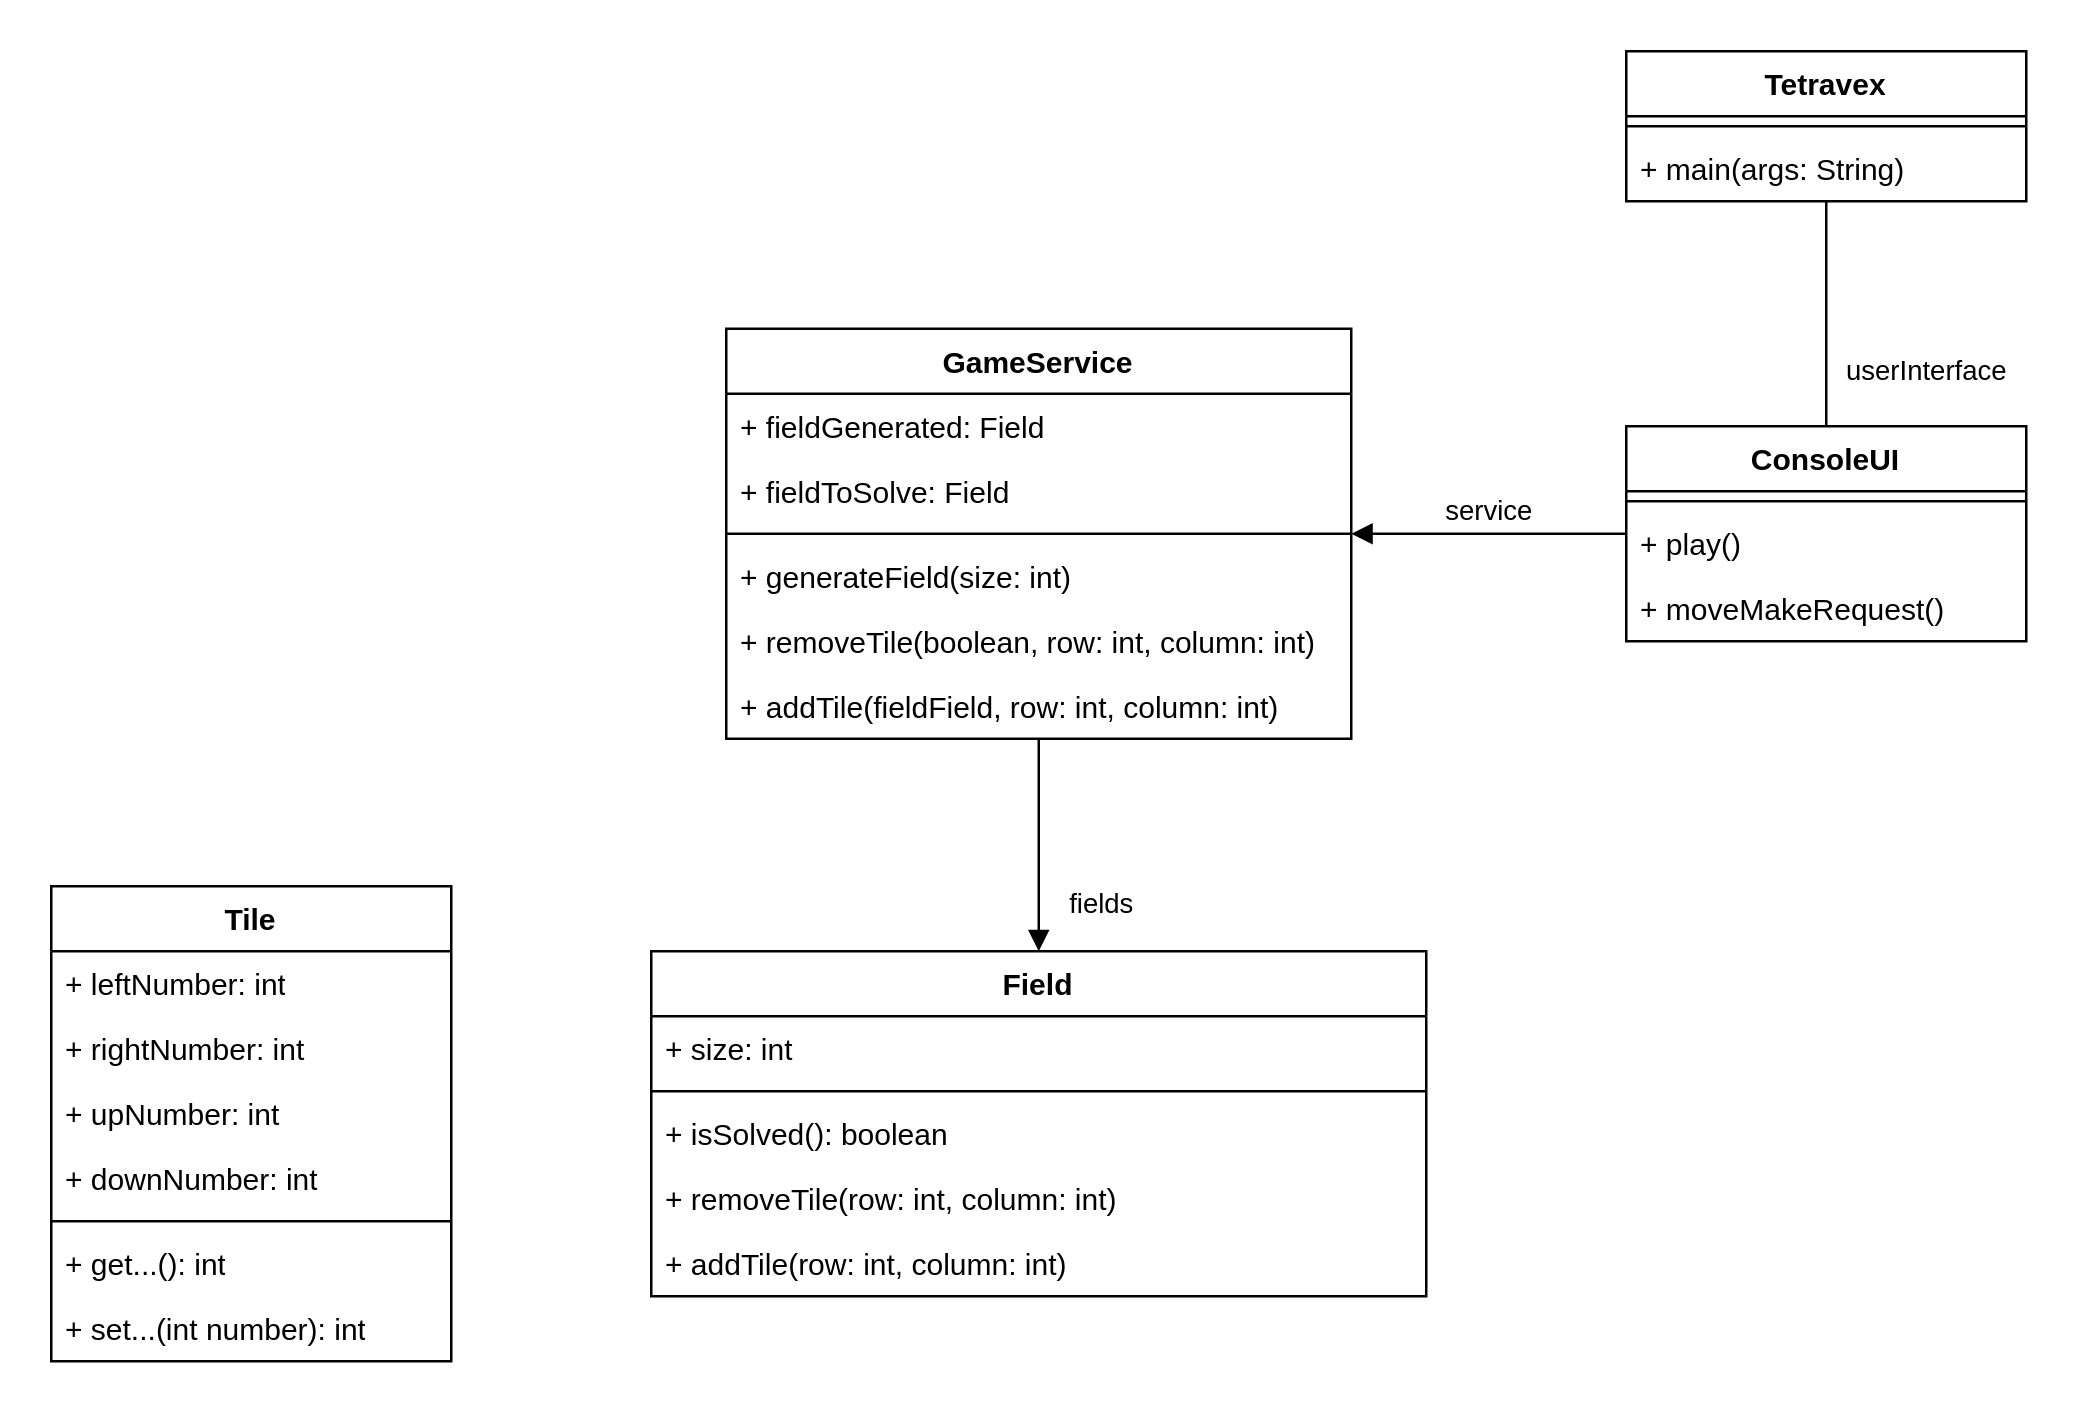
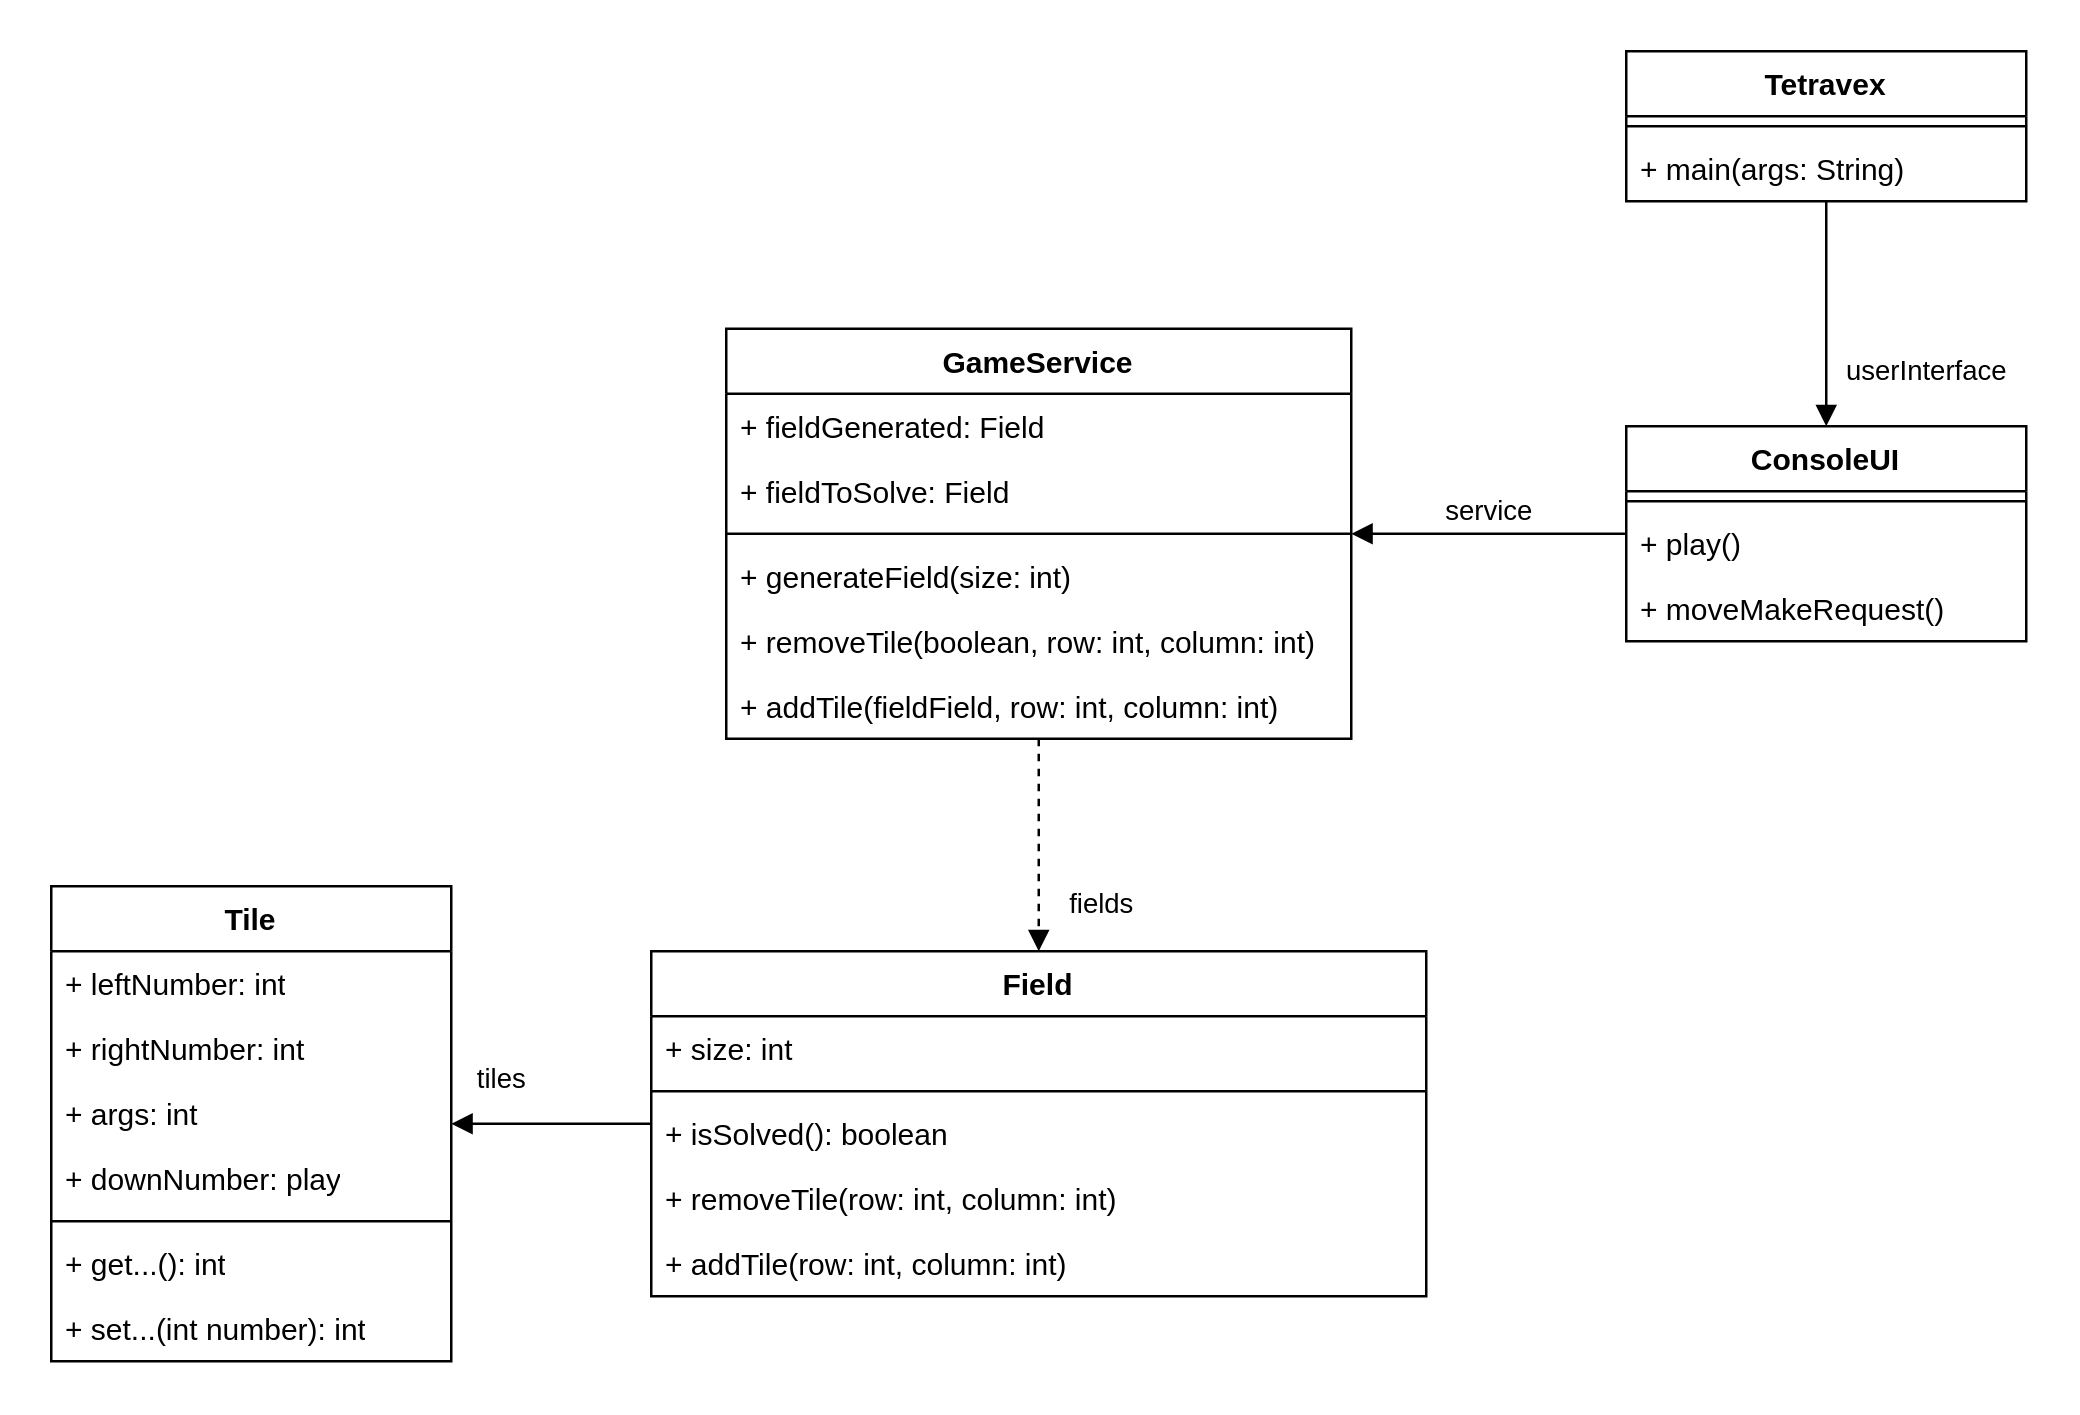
(1826, 413) -> (1826, 404)
(1039, 837) -> (1039, 837)
(177, 1117) -> (143, 1117)
none -> (560, 1124)
(193, 1182) -> (202, 1182)
